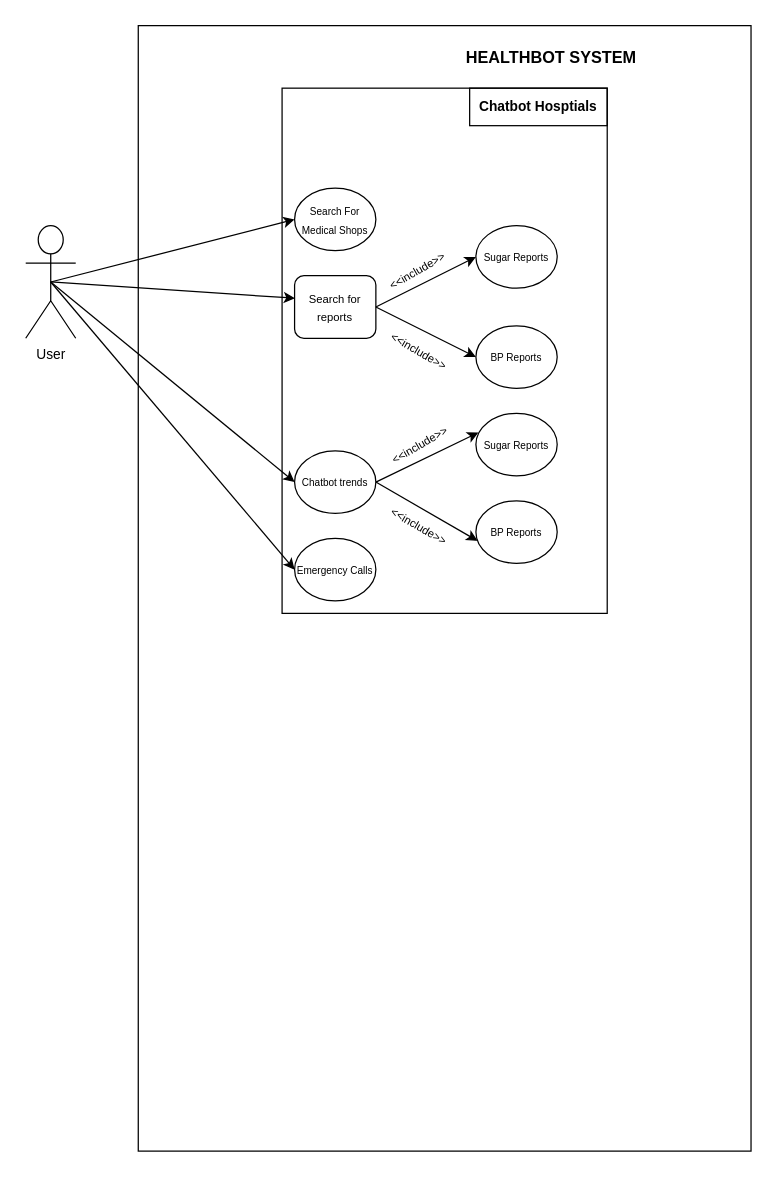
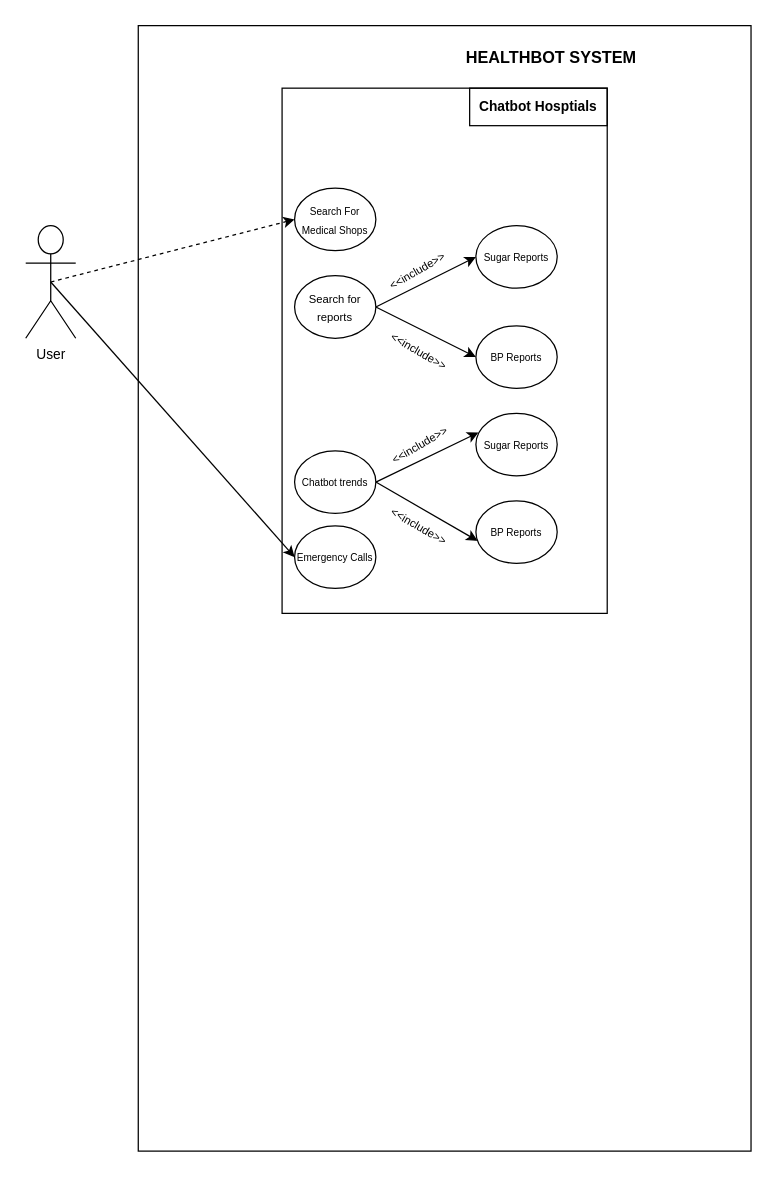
(169, 251) -> (169, 251)
(171, 290) -> none
(335, 307) -> (335, 307)
(174, 383) -> none
(335, 569) -> (335, 557)
